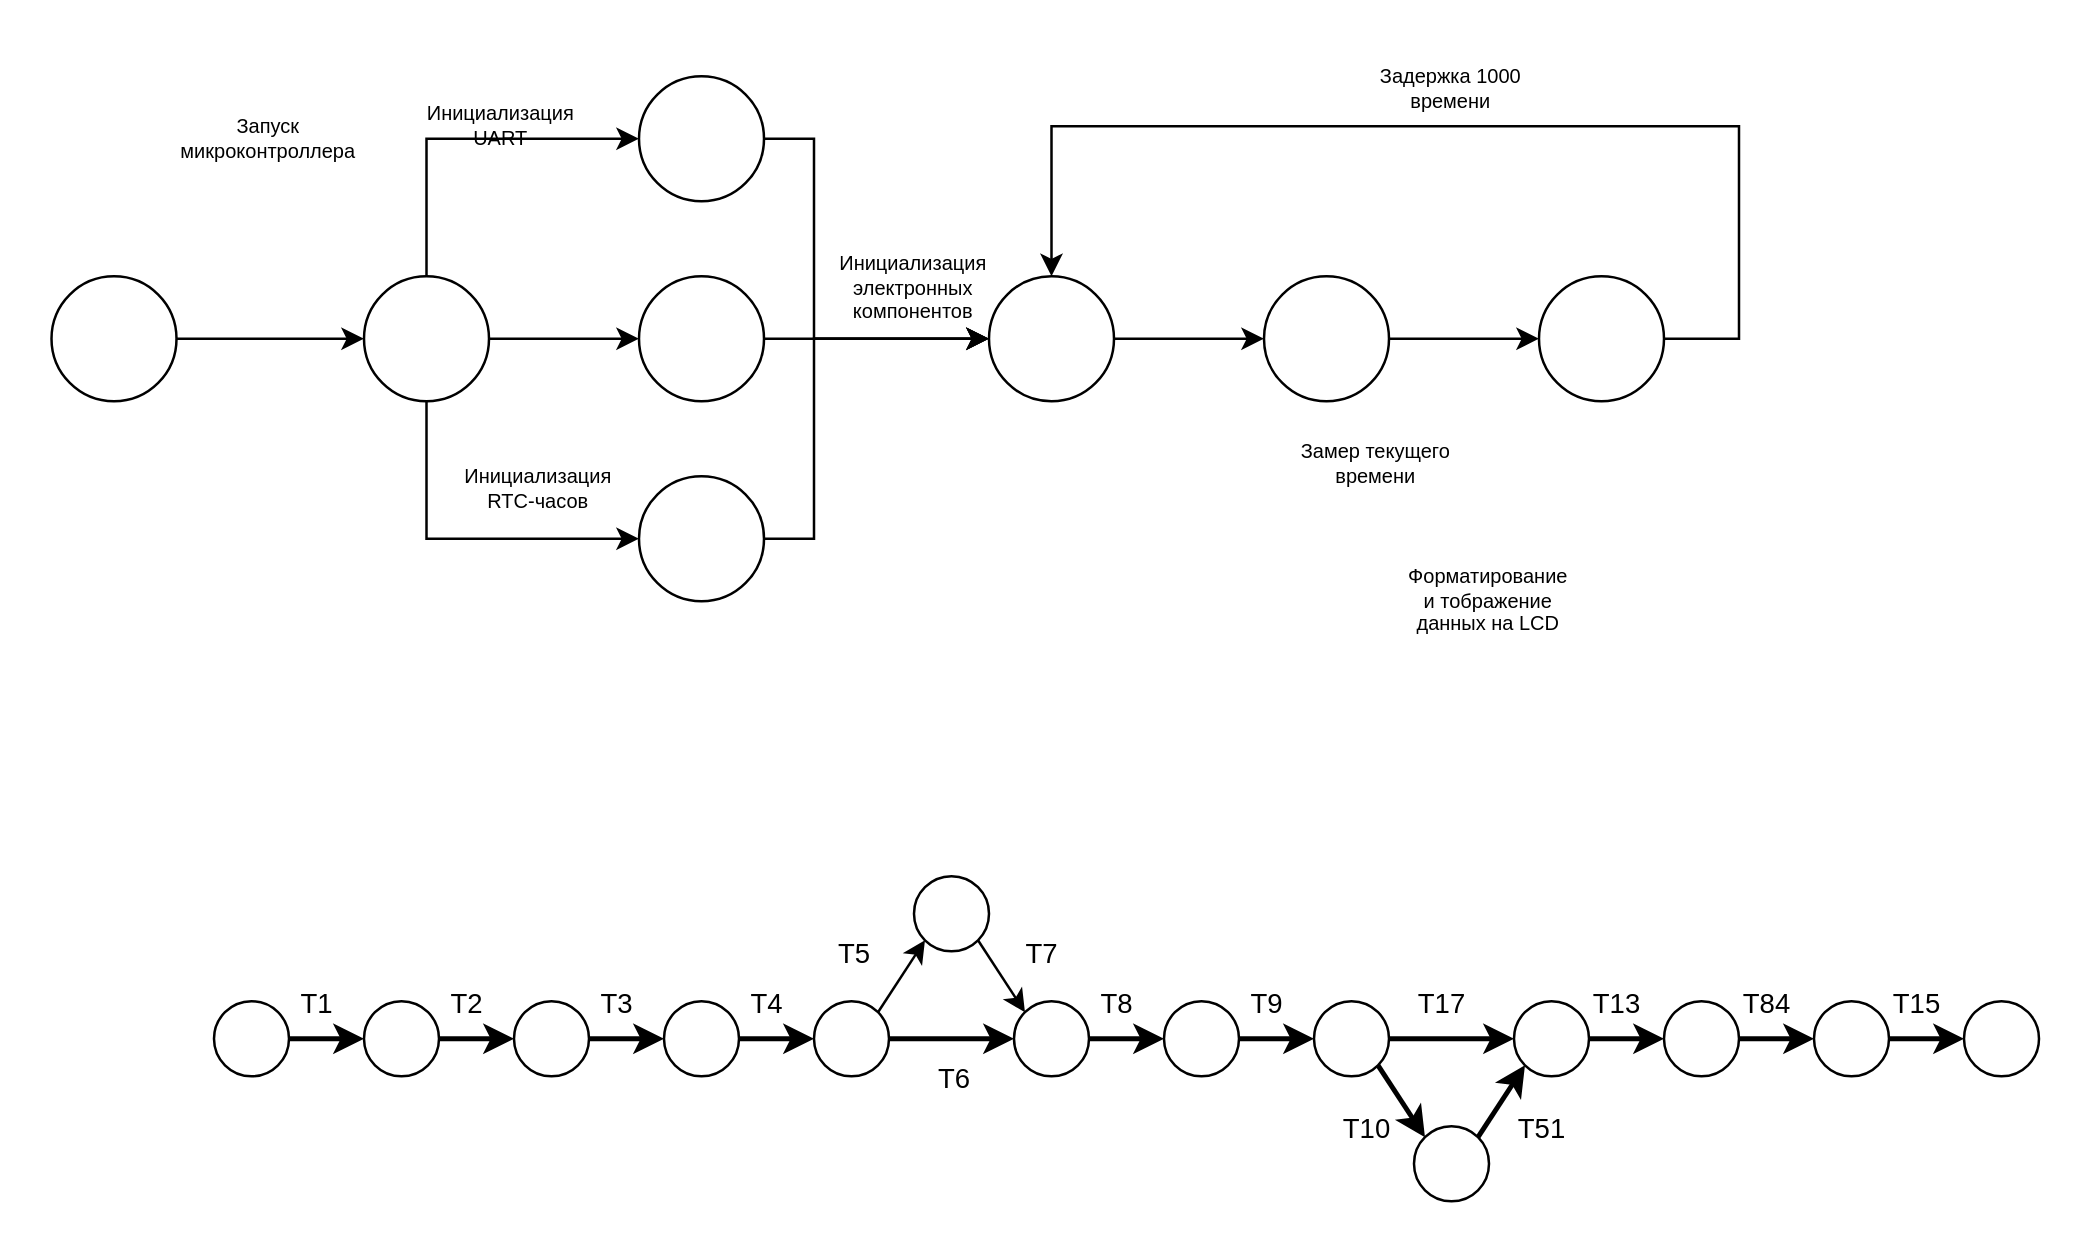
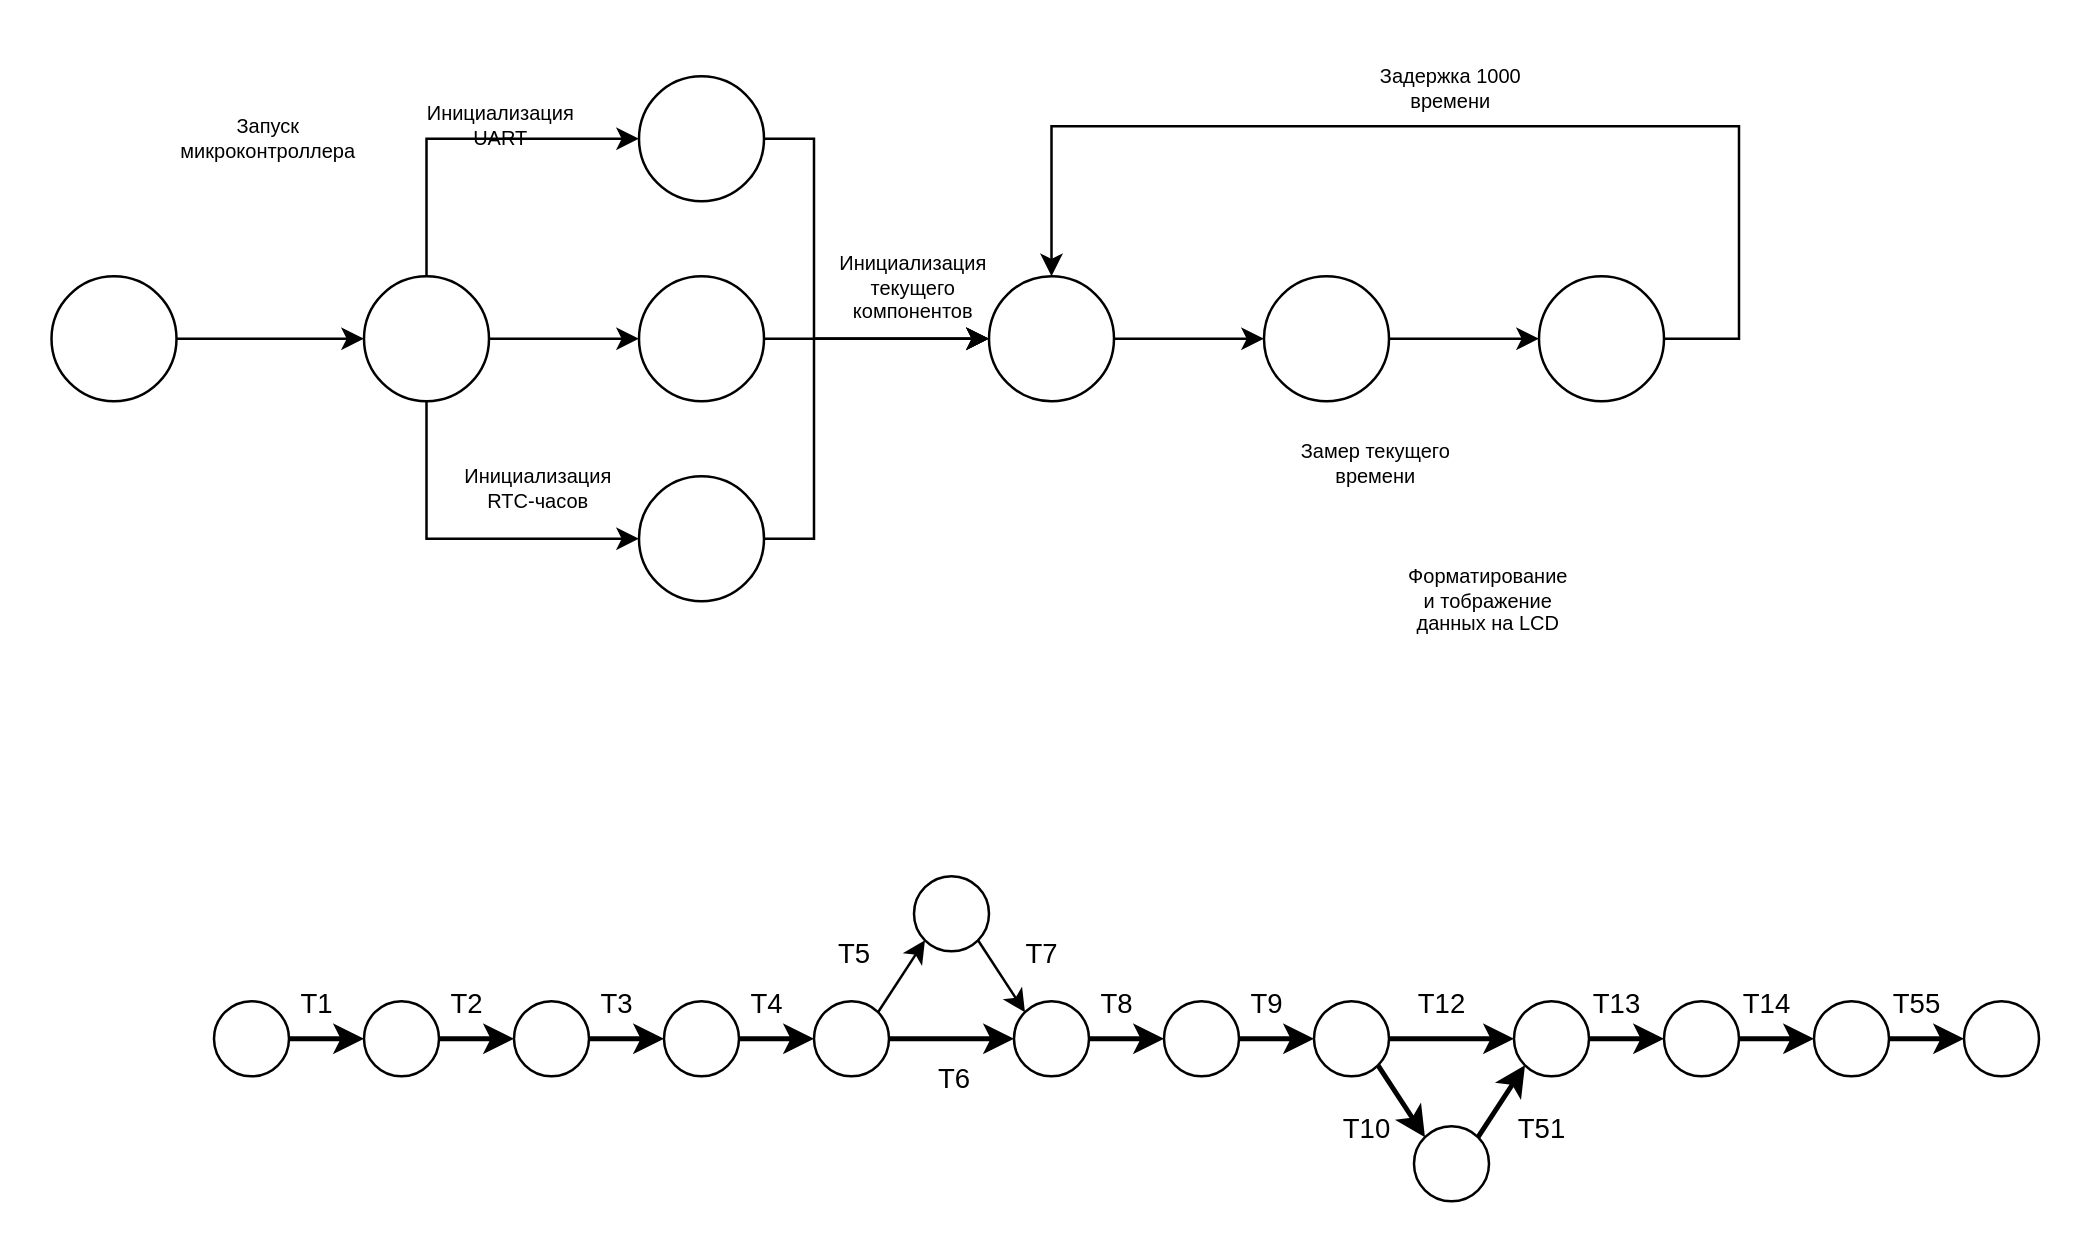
(914, 289) -> (914, 289)
(1443, 1004) -> (1443, 1004)
(1768, 1004) -> (1768, 1004)
(1918, 1004) -> (1918, 1004)
